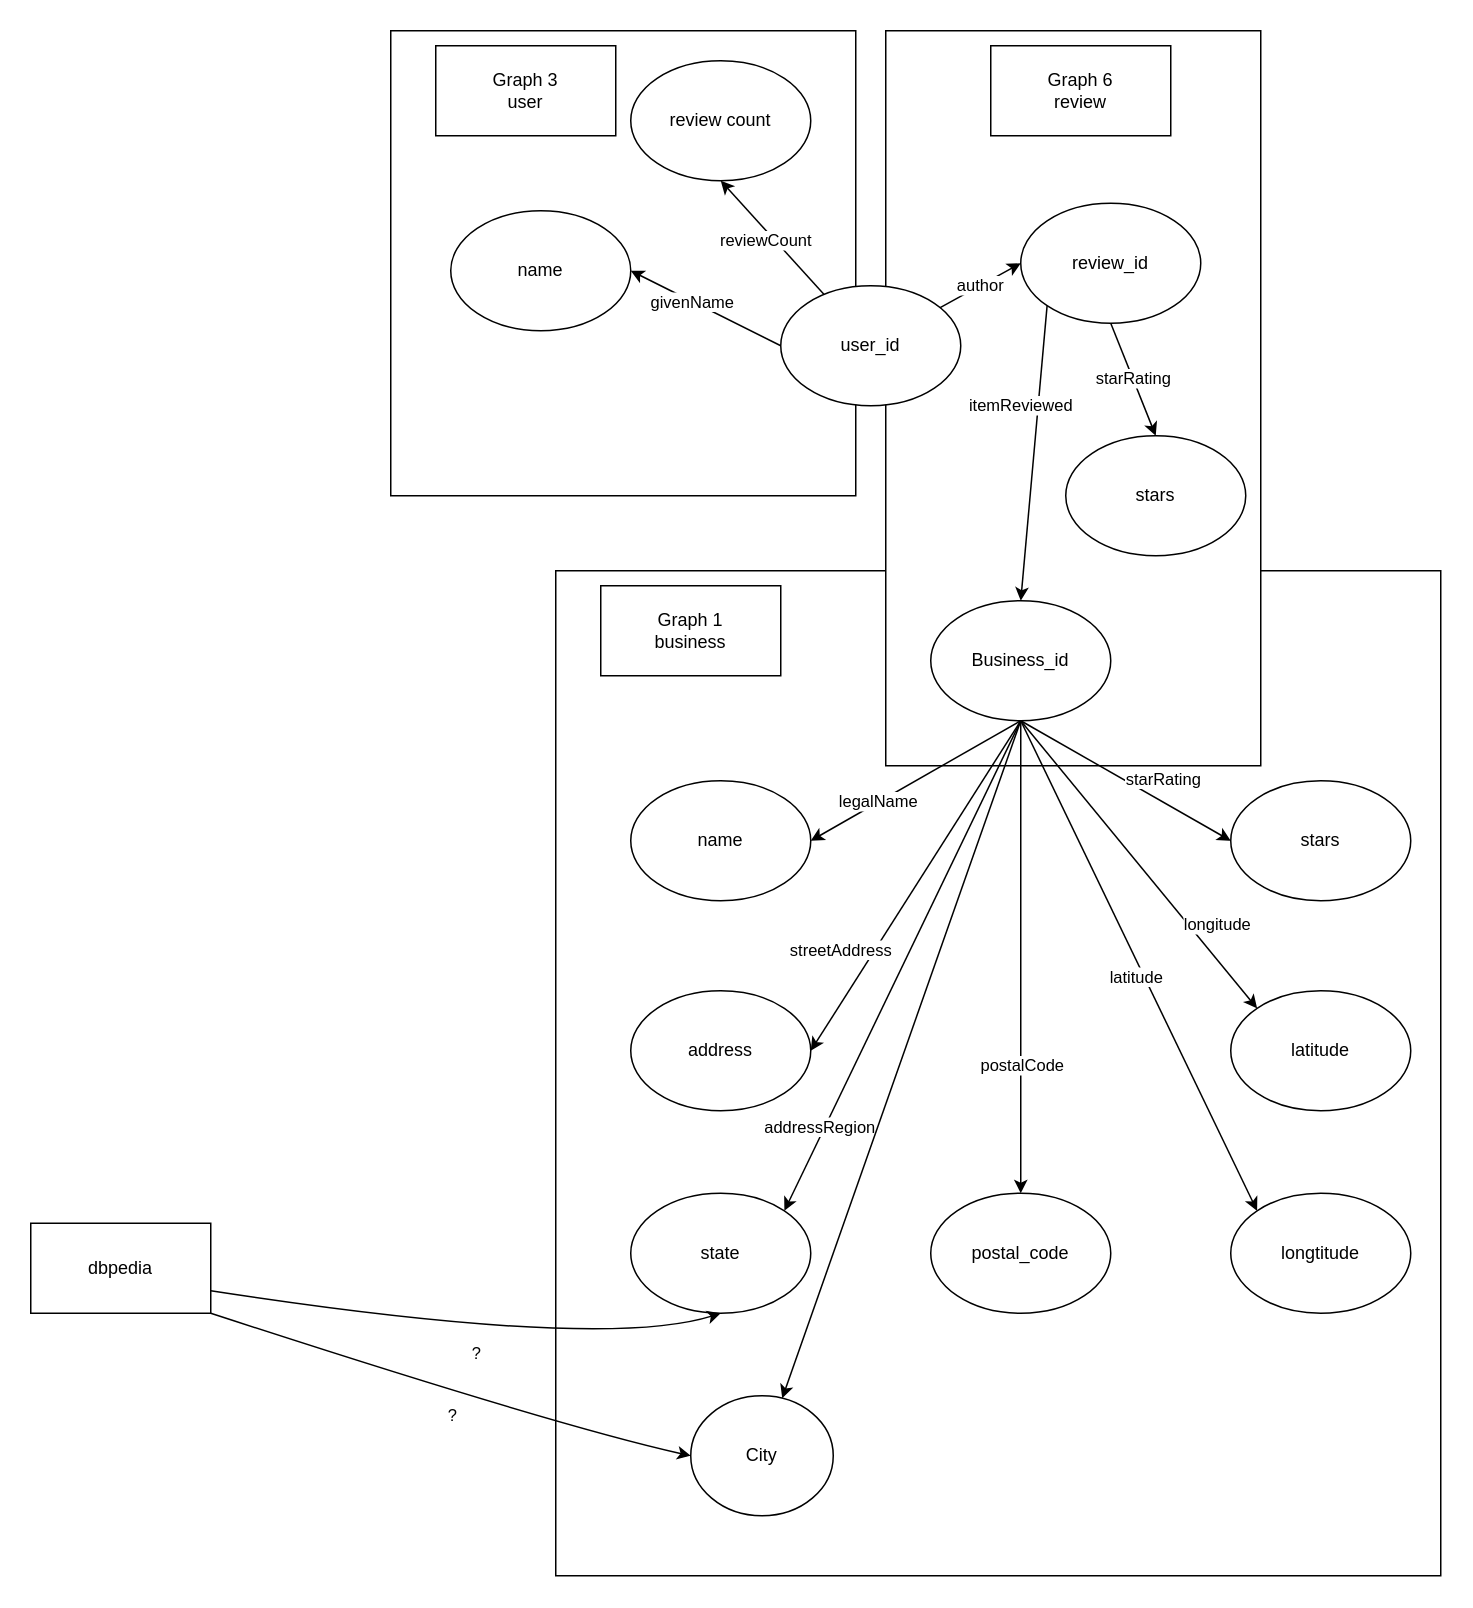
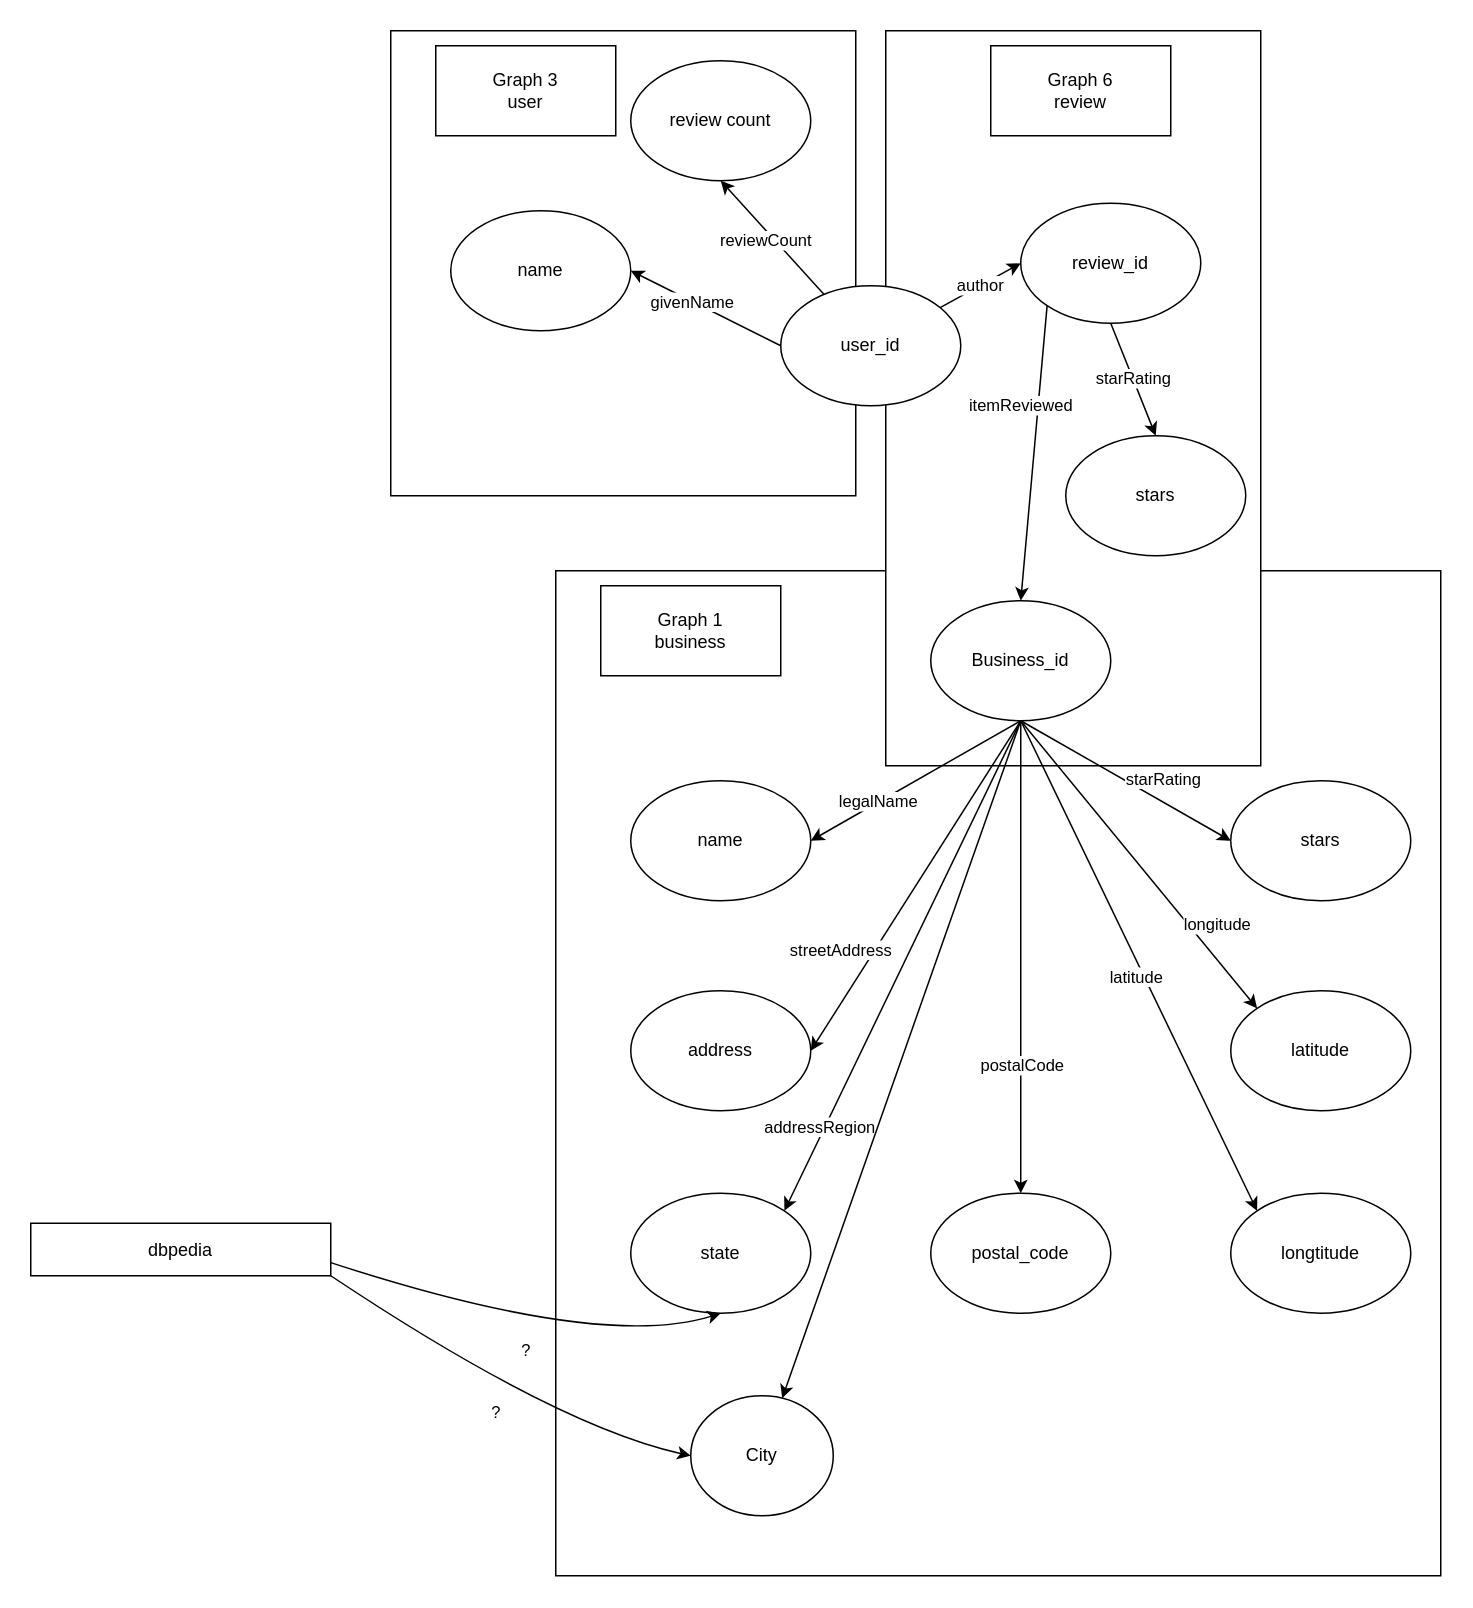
(121, 1268) -> (181, 1250)
